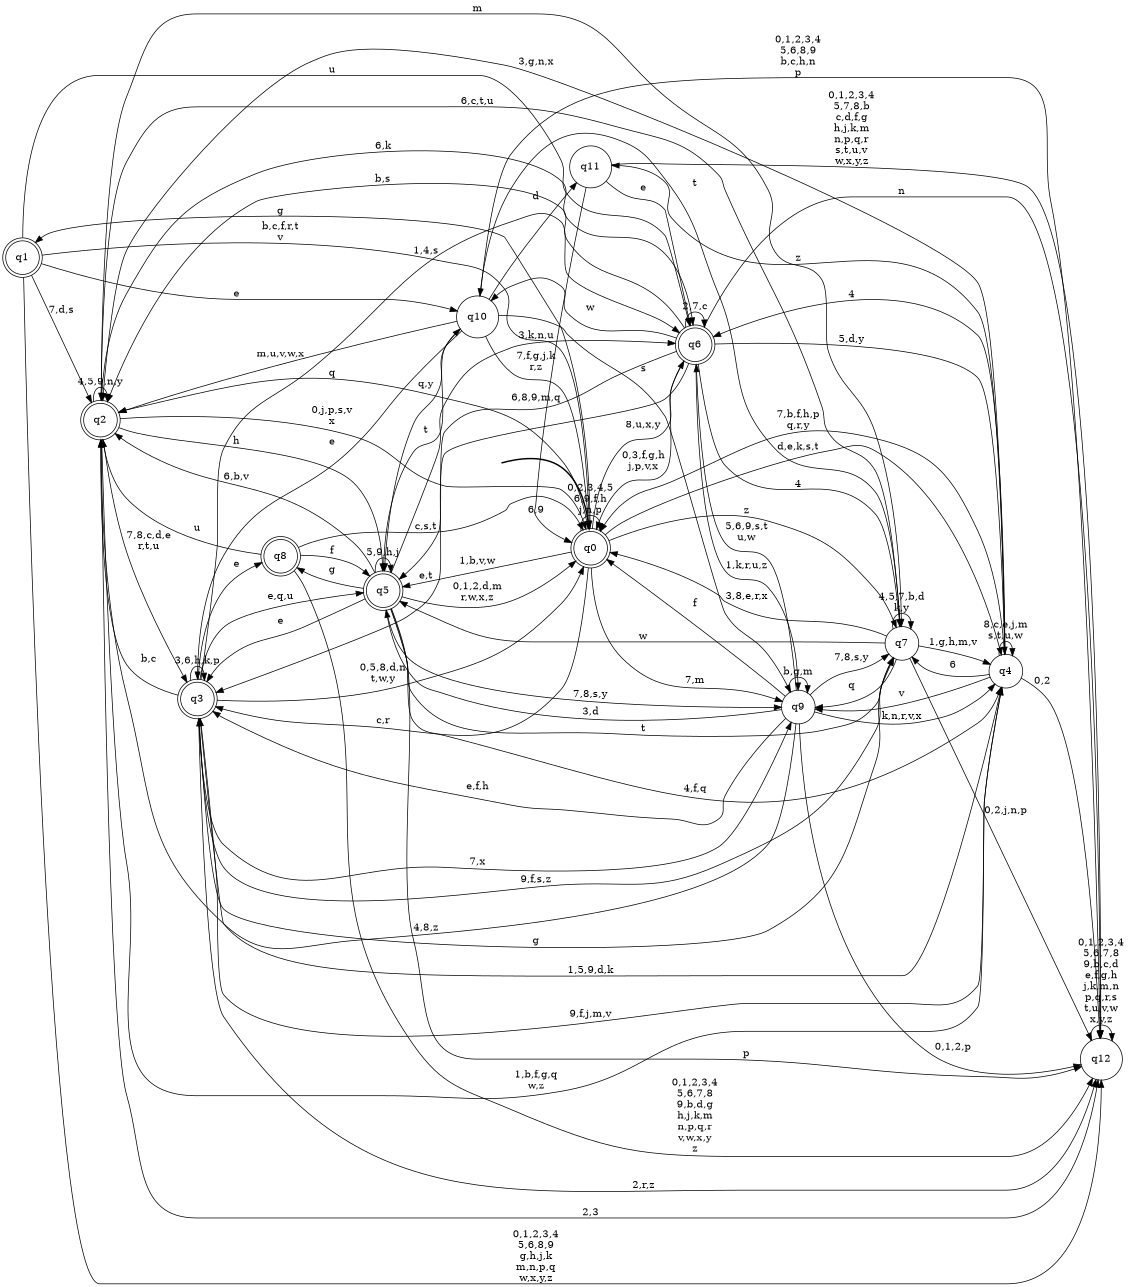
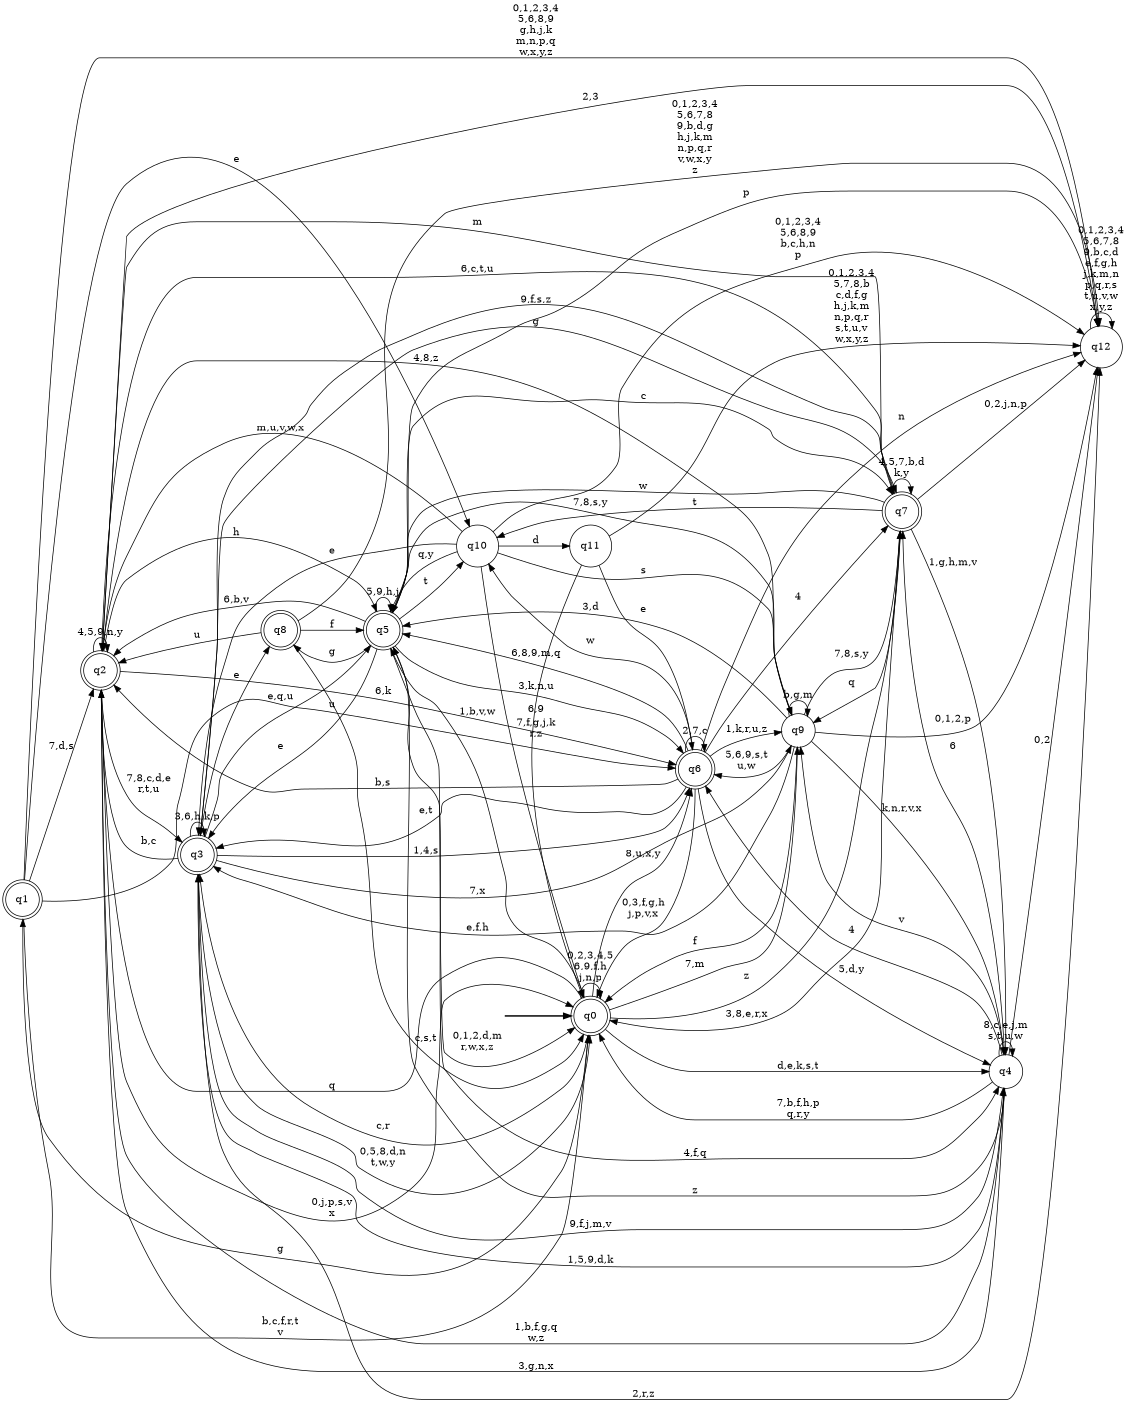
(949, 285) -> (509, 1184)
(902, 643) -> (902, 512)
(644, 729) -> (644, 396)
